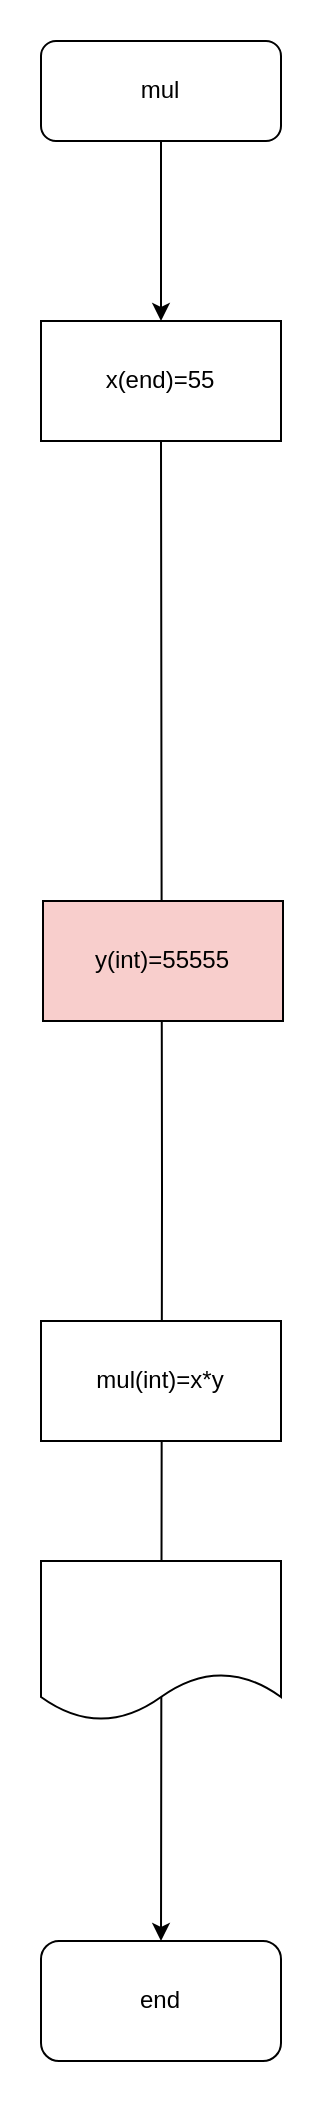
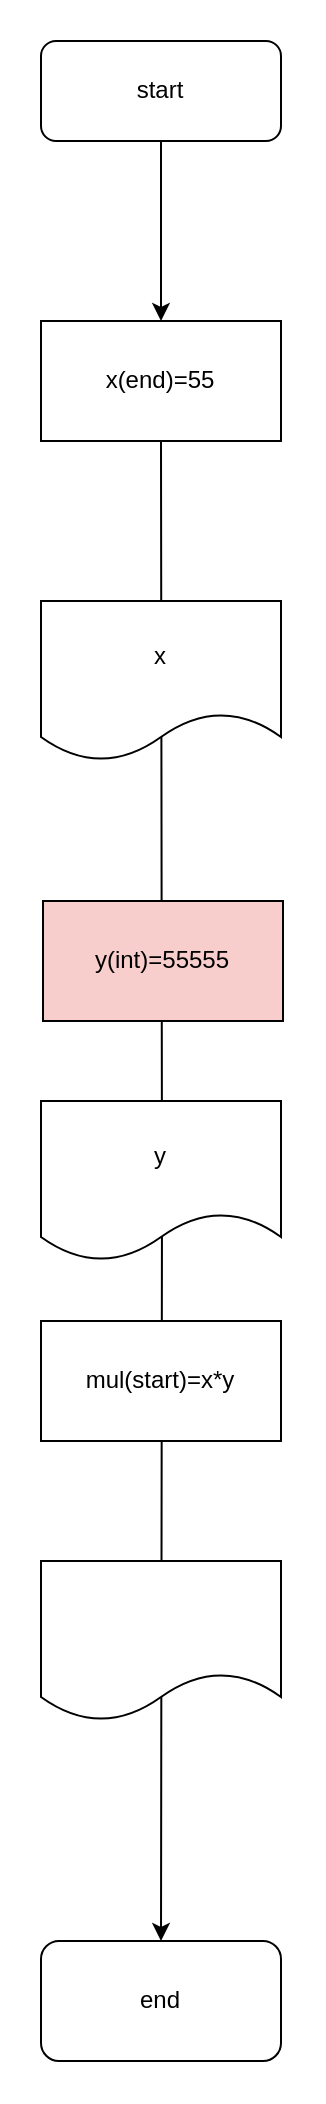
(161, 91) -> (161, 91)
none -> (161, 681)
none -> (161, 1181)
(161, 1381) -> (161, 1381)
